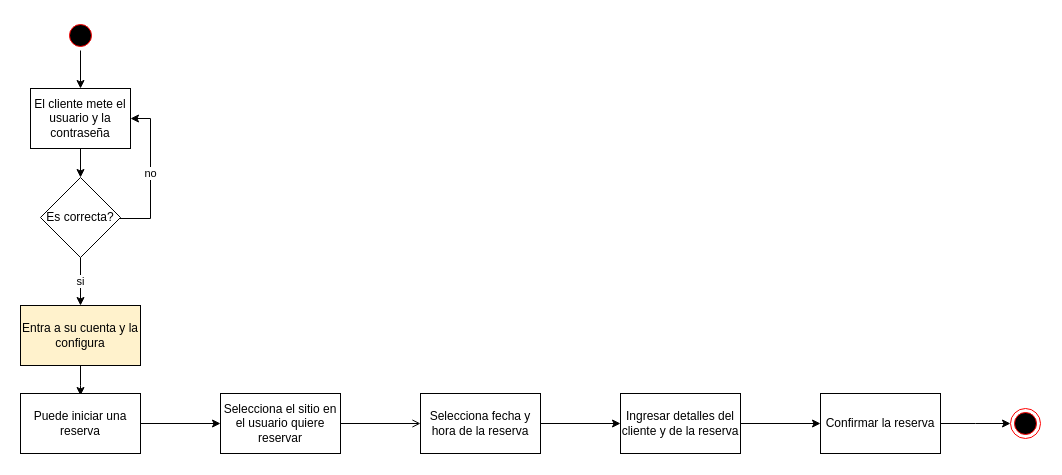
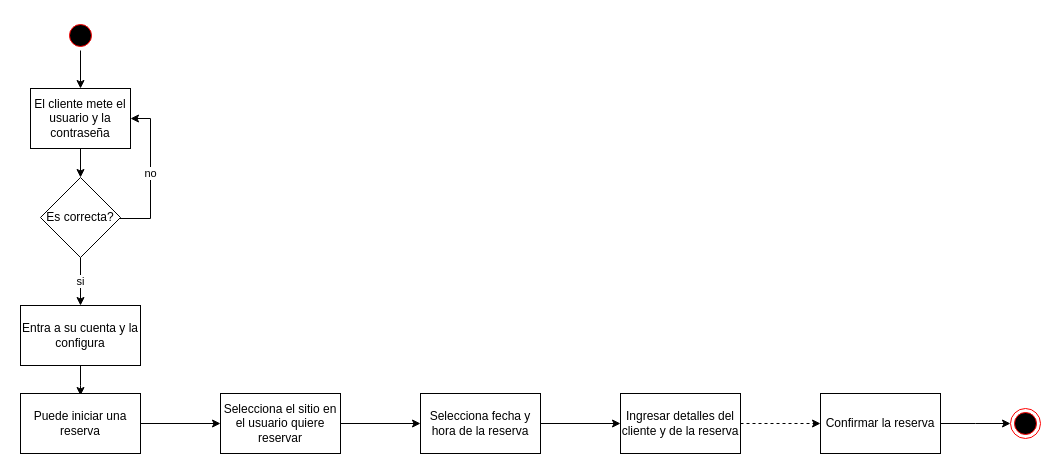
(81, 336) -> (81, 336)
(413, 424) -> (412, 424)
(778, 424) -> (778, 424)
